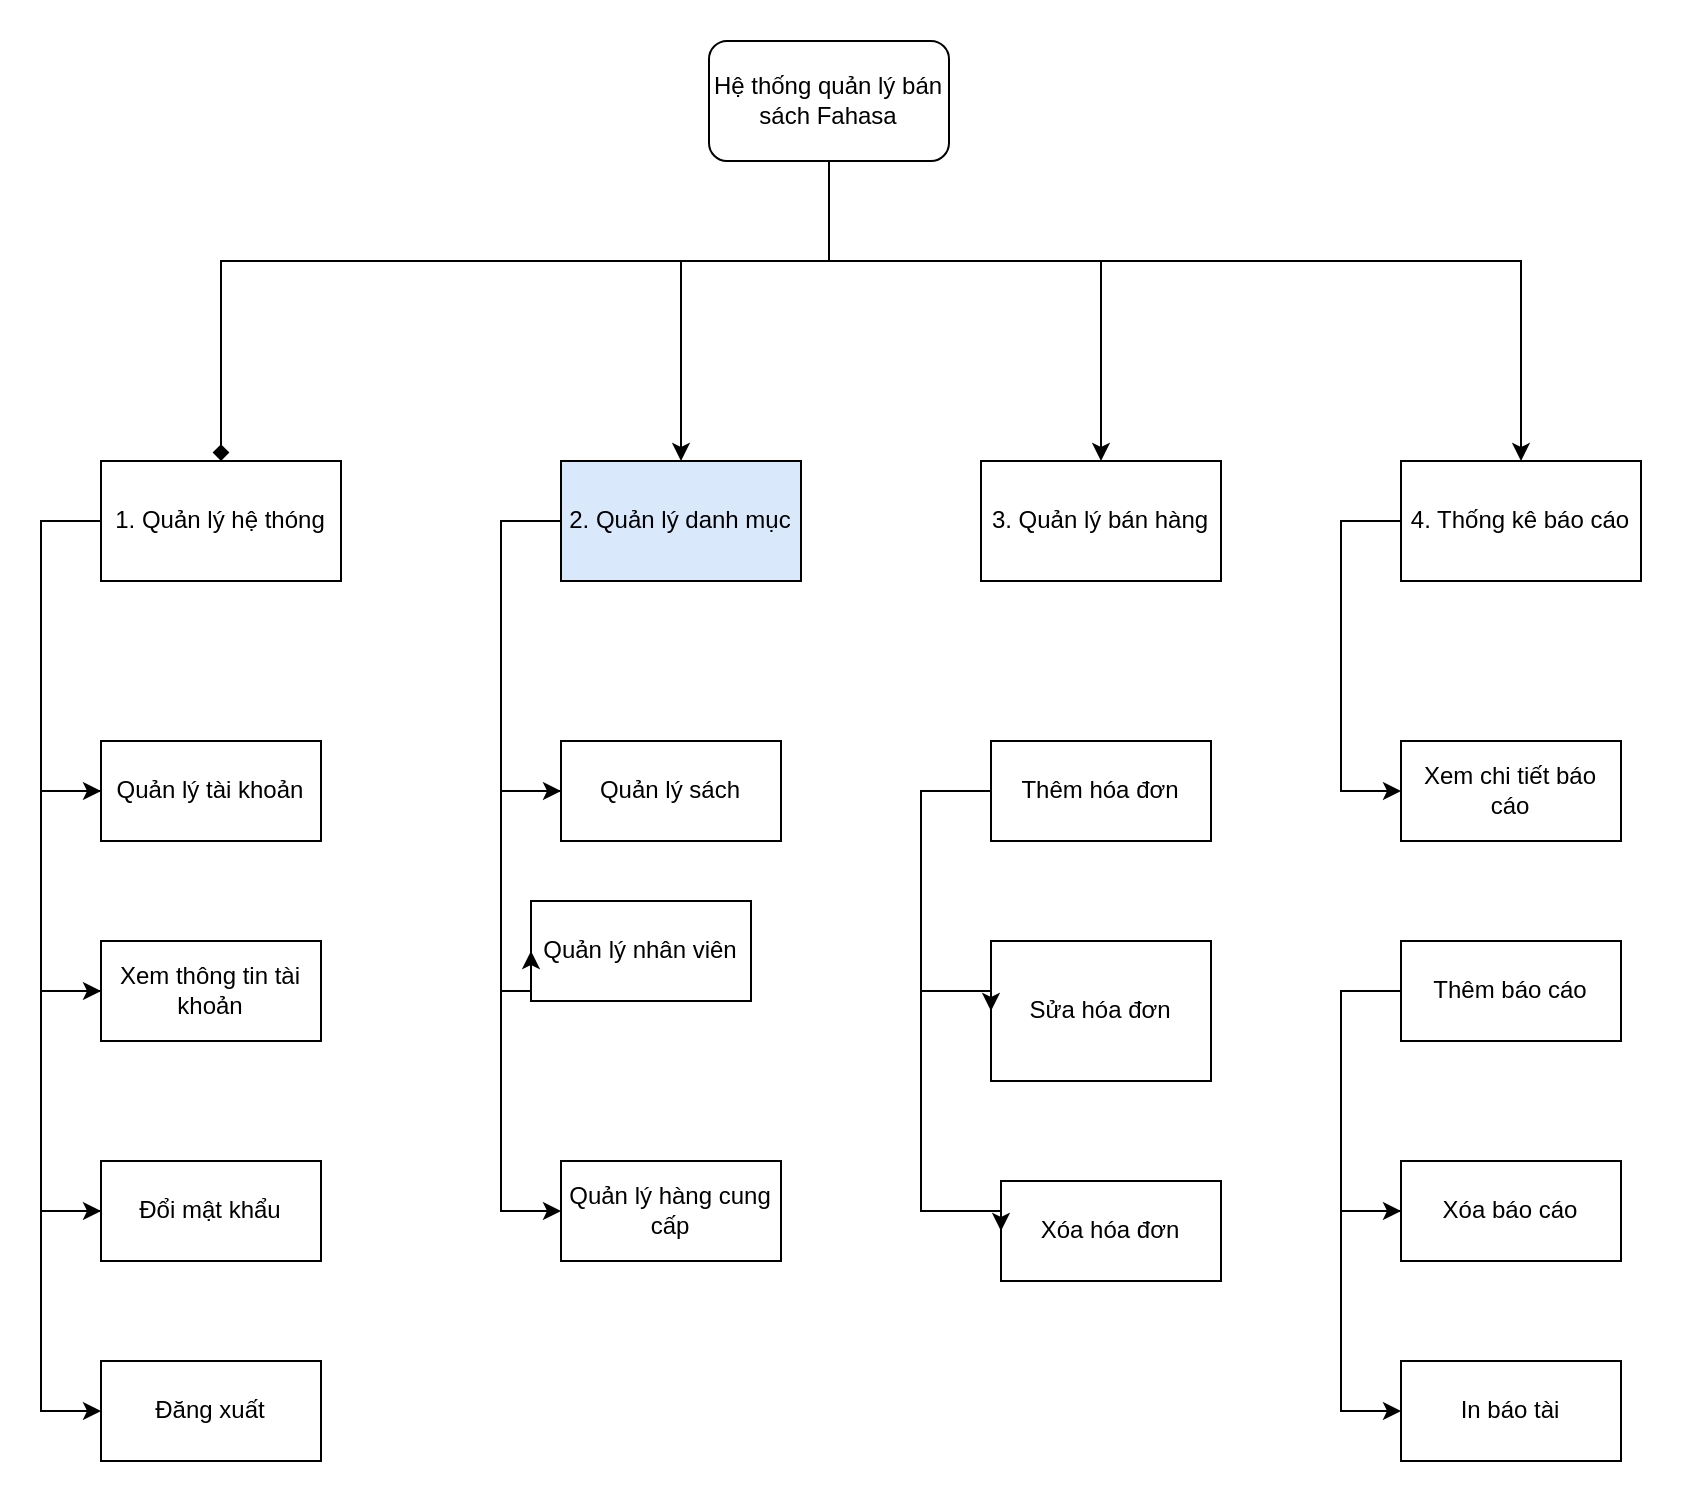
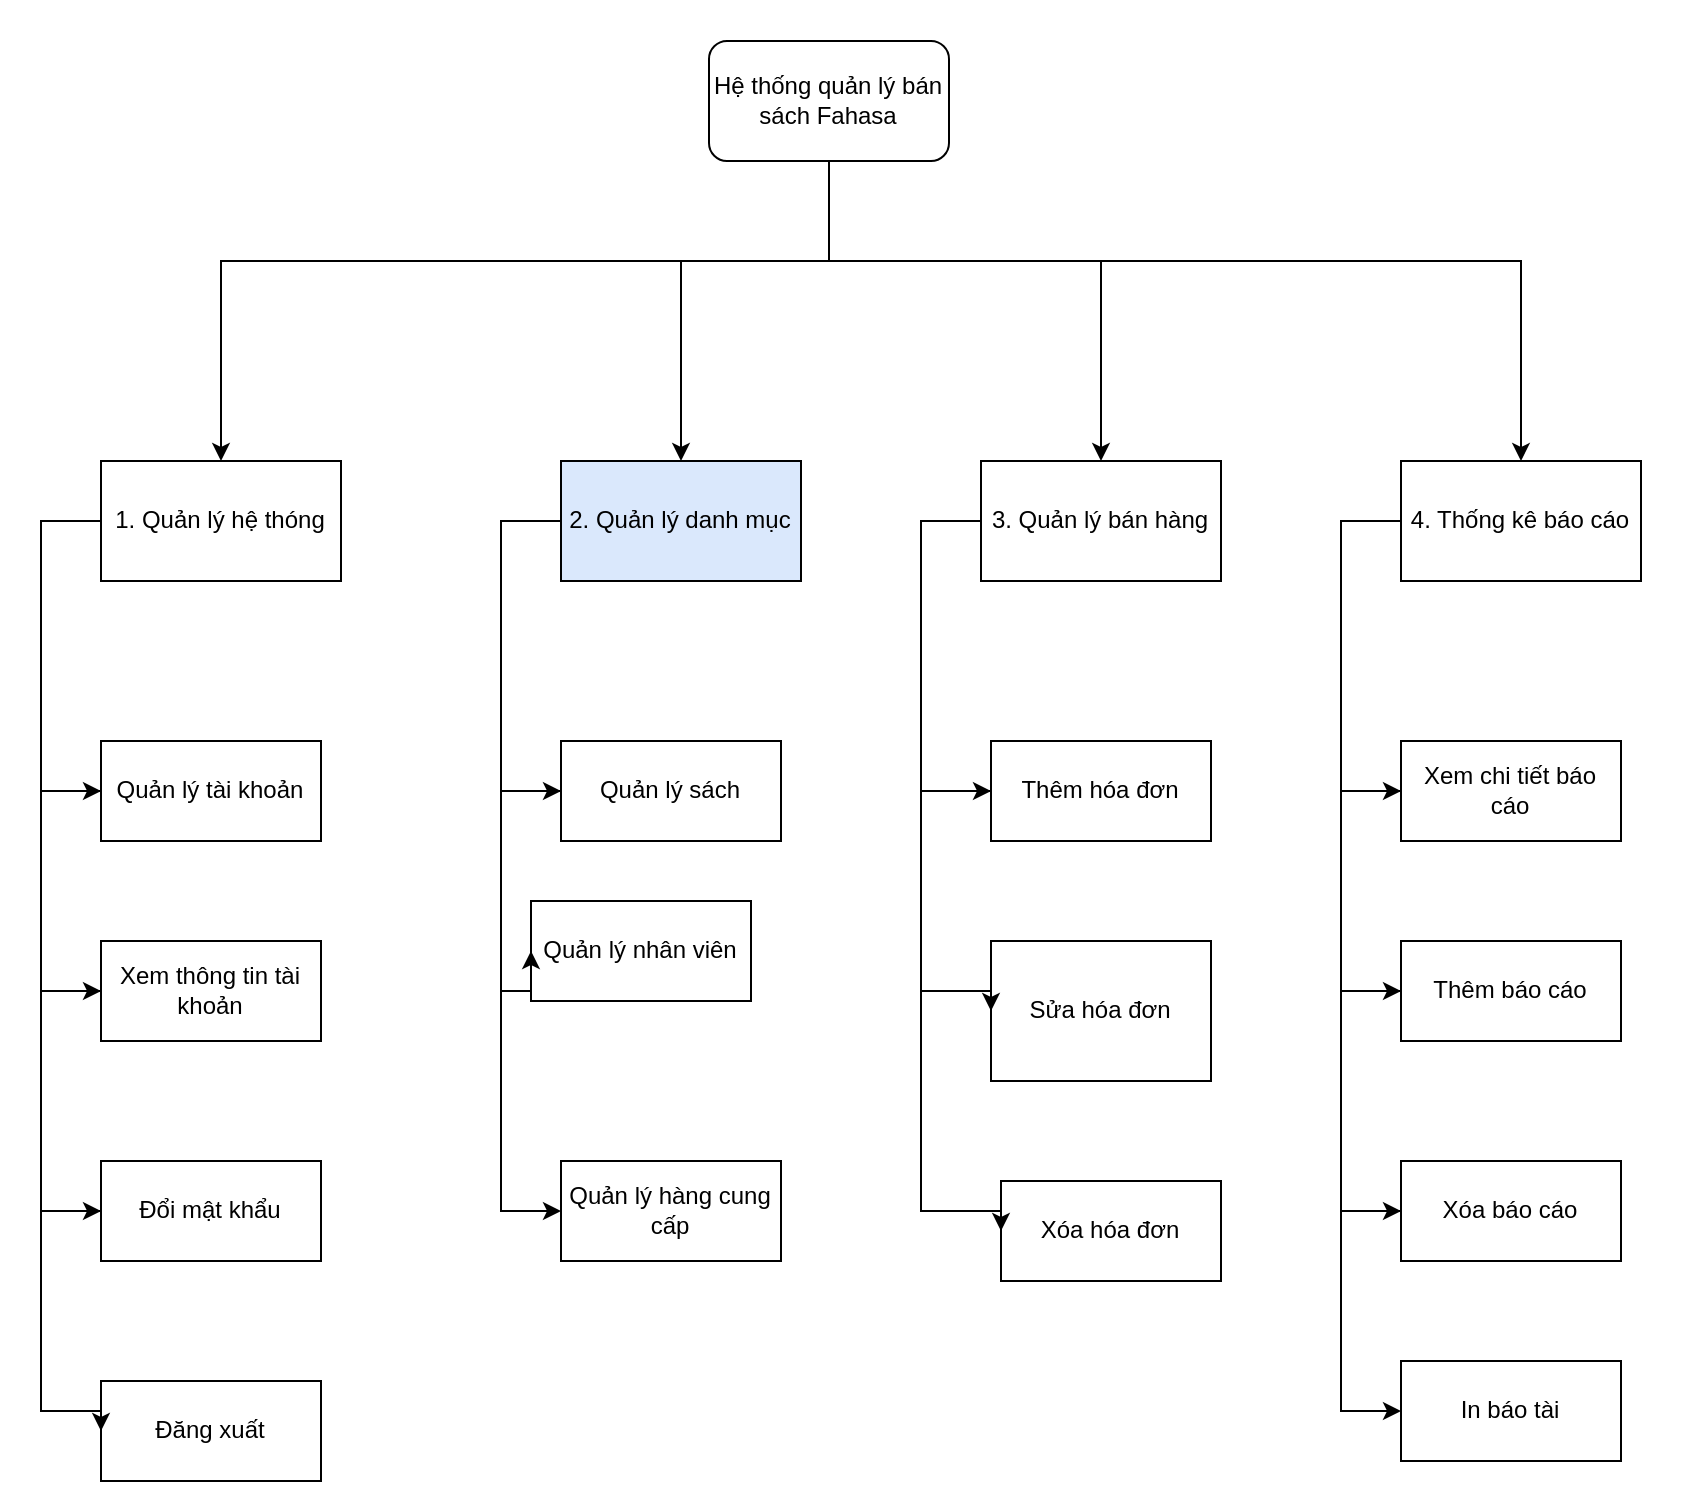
(221, 445) -> (221, 446)
none -> (921, 624)
none -> (1341, 891)
(211, 1411) -> (211, 1431)
